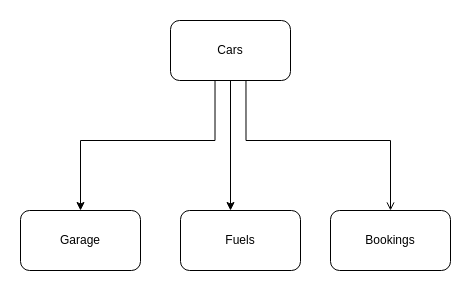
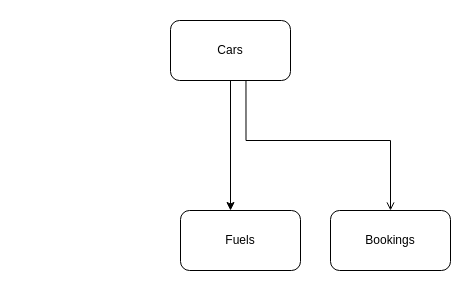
(147, 141) -> none
(81, 241) -> none
